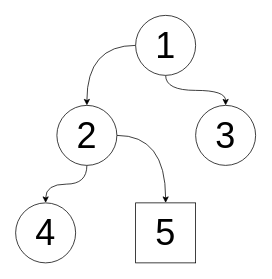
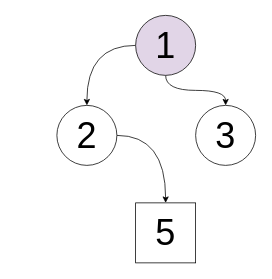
(165, 45) -> (165, 45)
(67, 184) -> none
(45, 233) -> none
